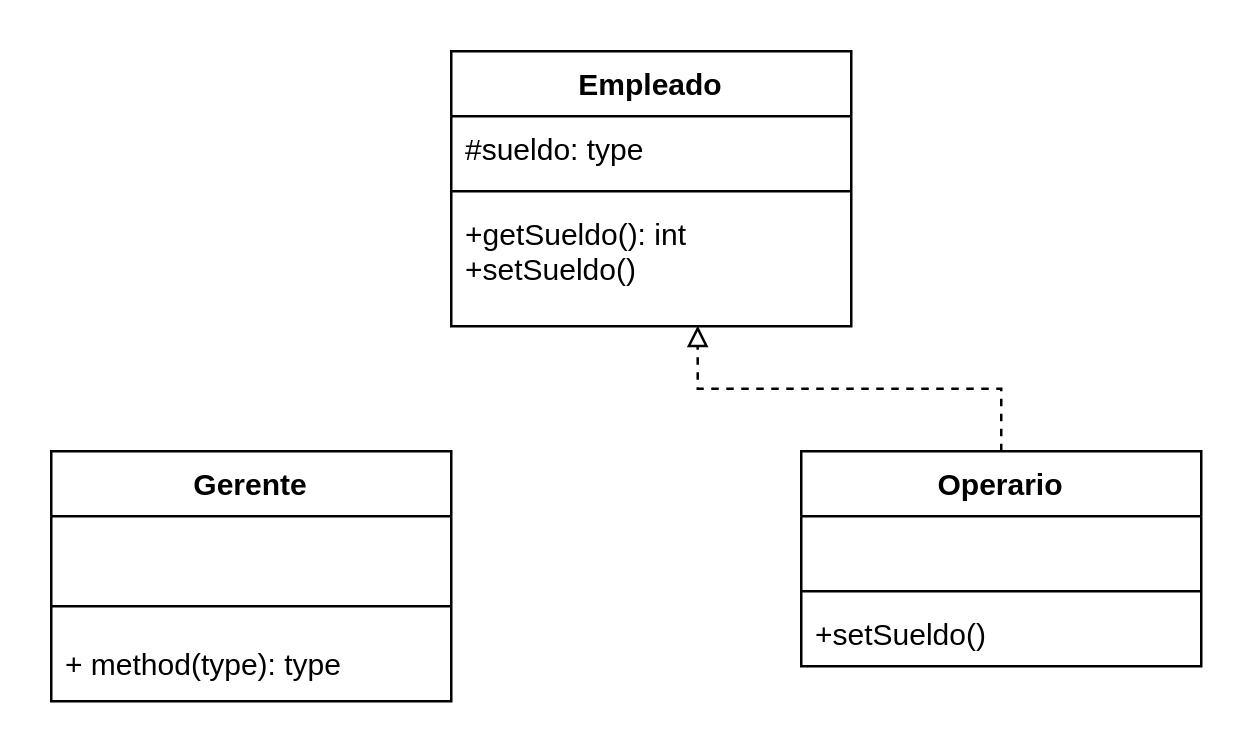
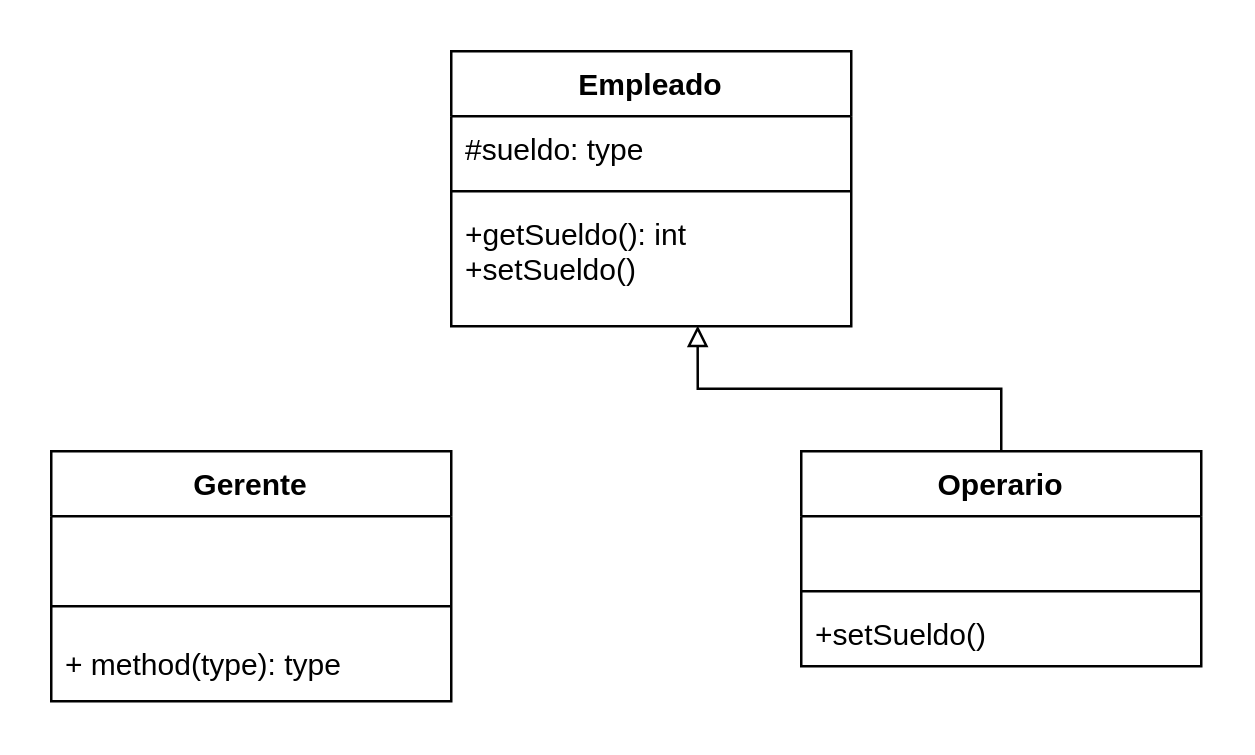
(858, 389) -> (858, 389)
